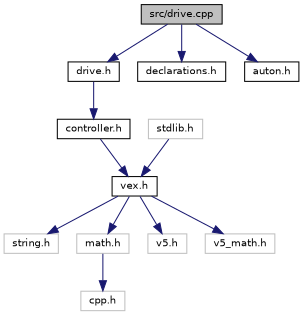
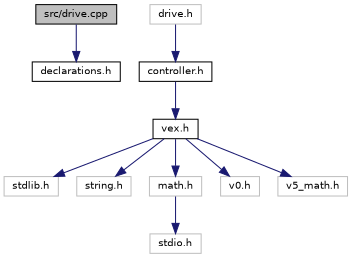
(142, 40) -> none
(94, 72) -> (176, 14)
(272, 72) -> none
(158, 154) -> (108, 156)
(167, 244) -> (240, 186)
(103, 301) -> (176, 244)
